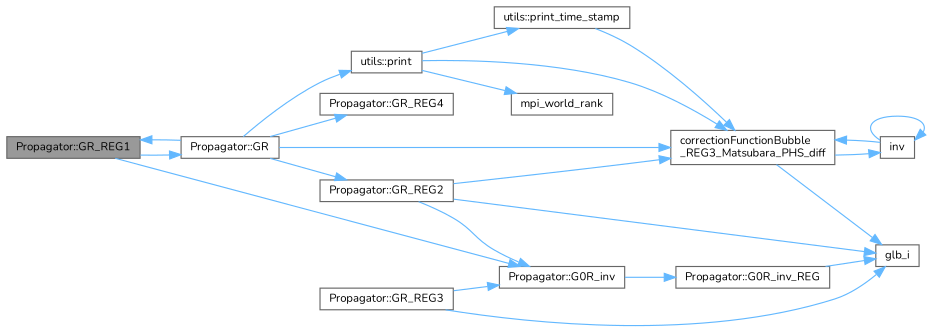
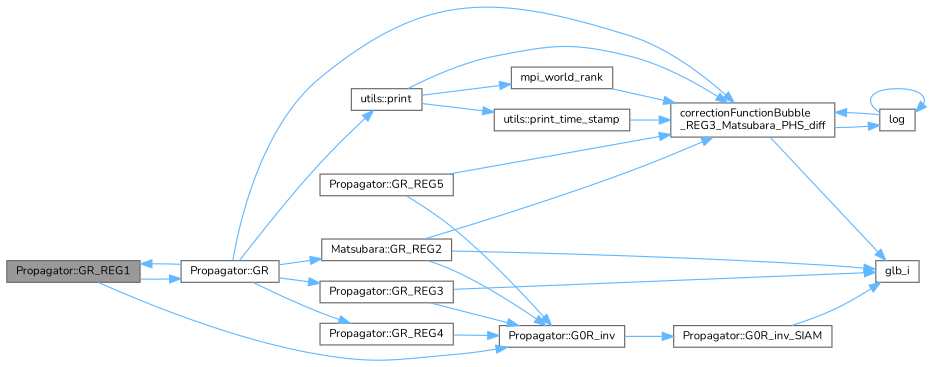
none -> (638, 95)
(897, 147) -> (897, 120)
none -> (387, 185)
(387, 191) -> (387, 250)
(753, 277) -> (753, 336)
none -> (294, 280)
none -> (471, 335)
